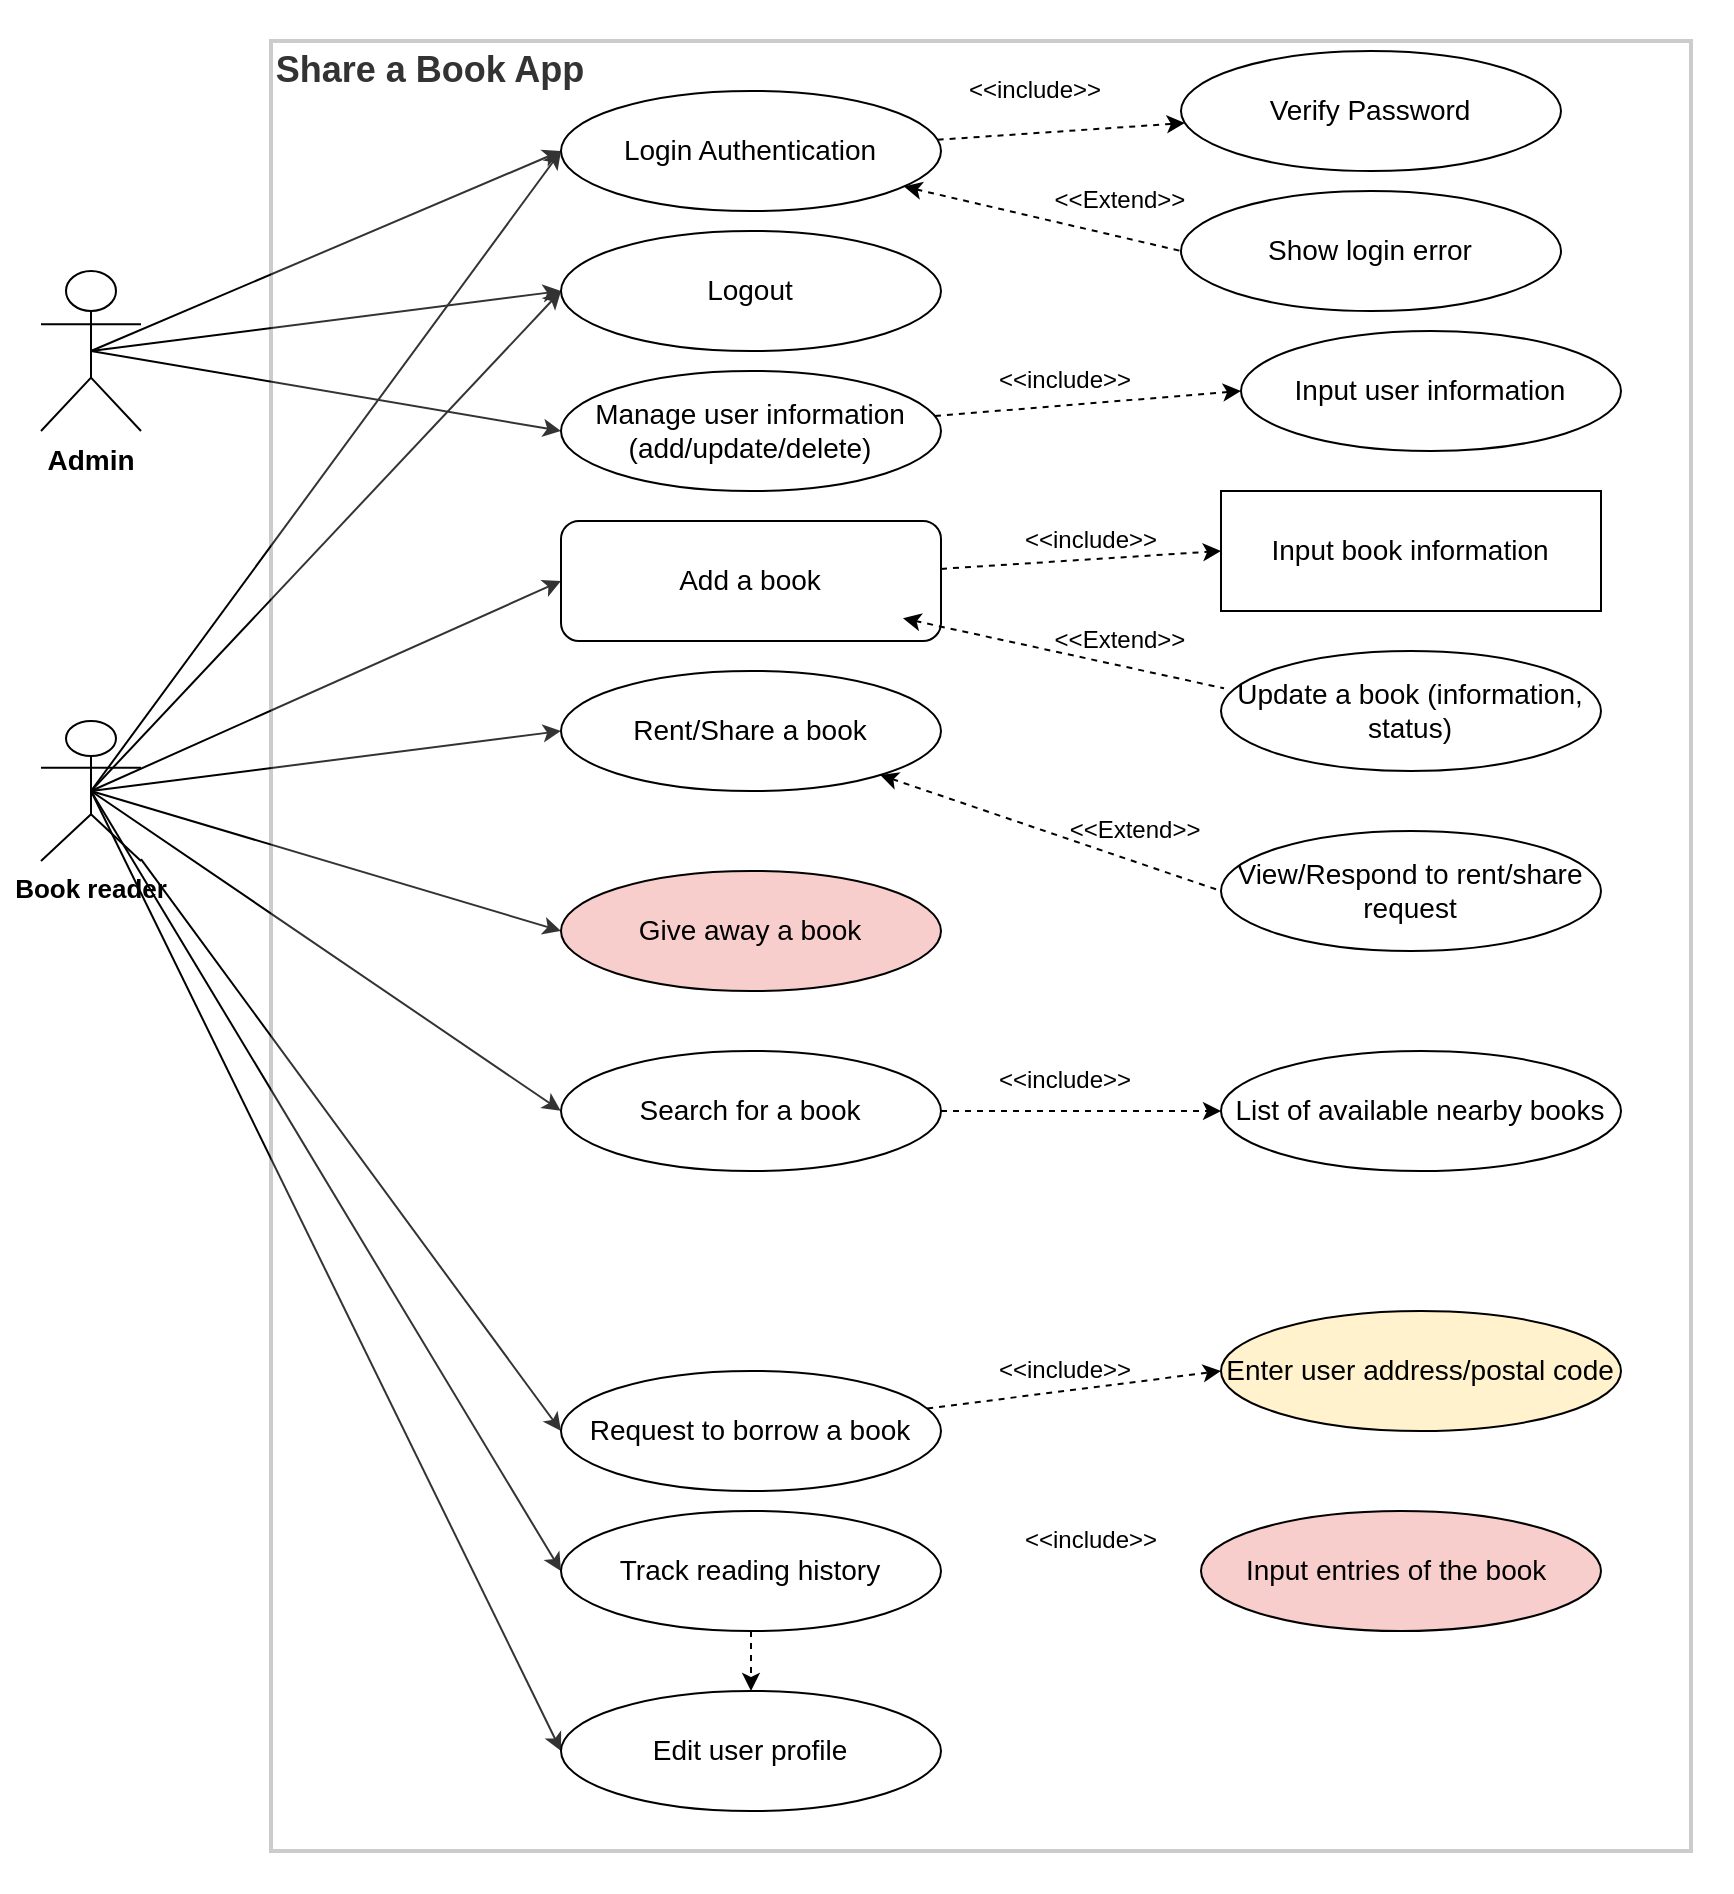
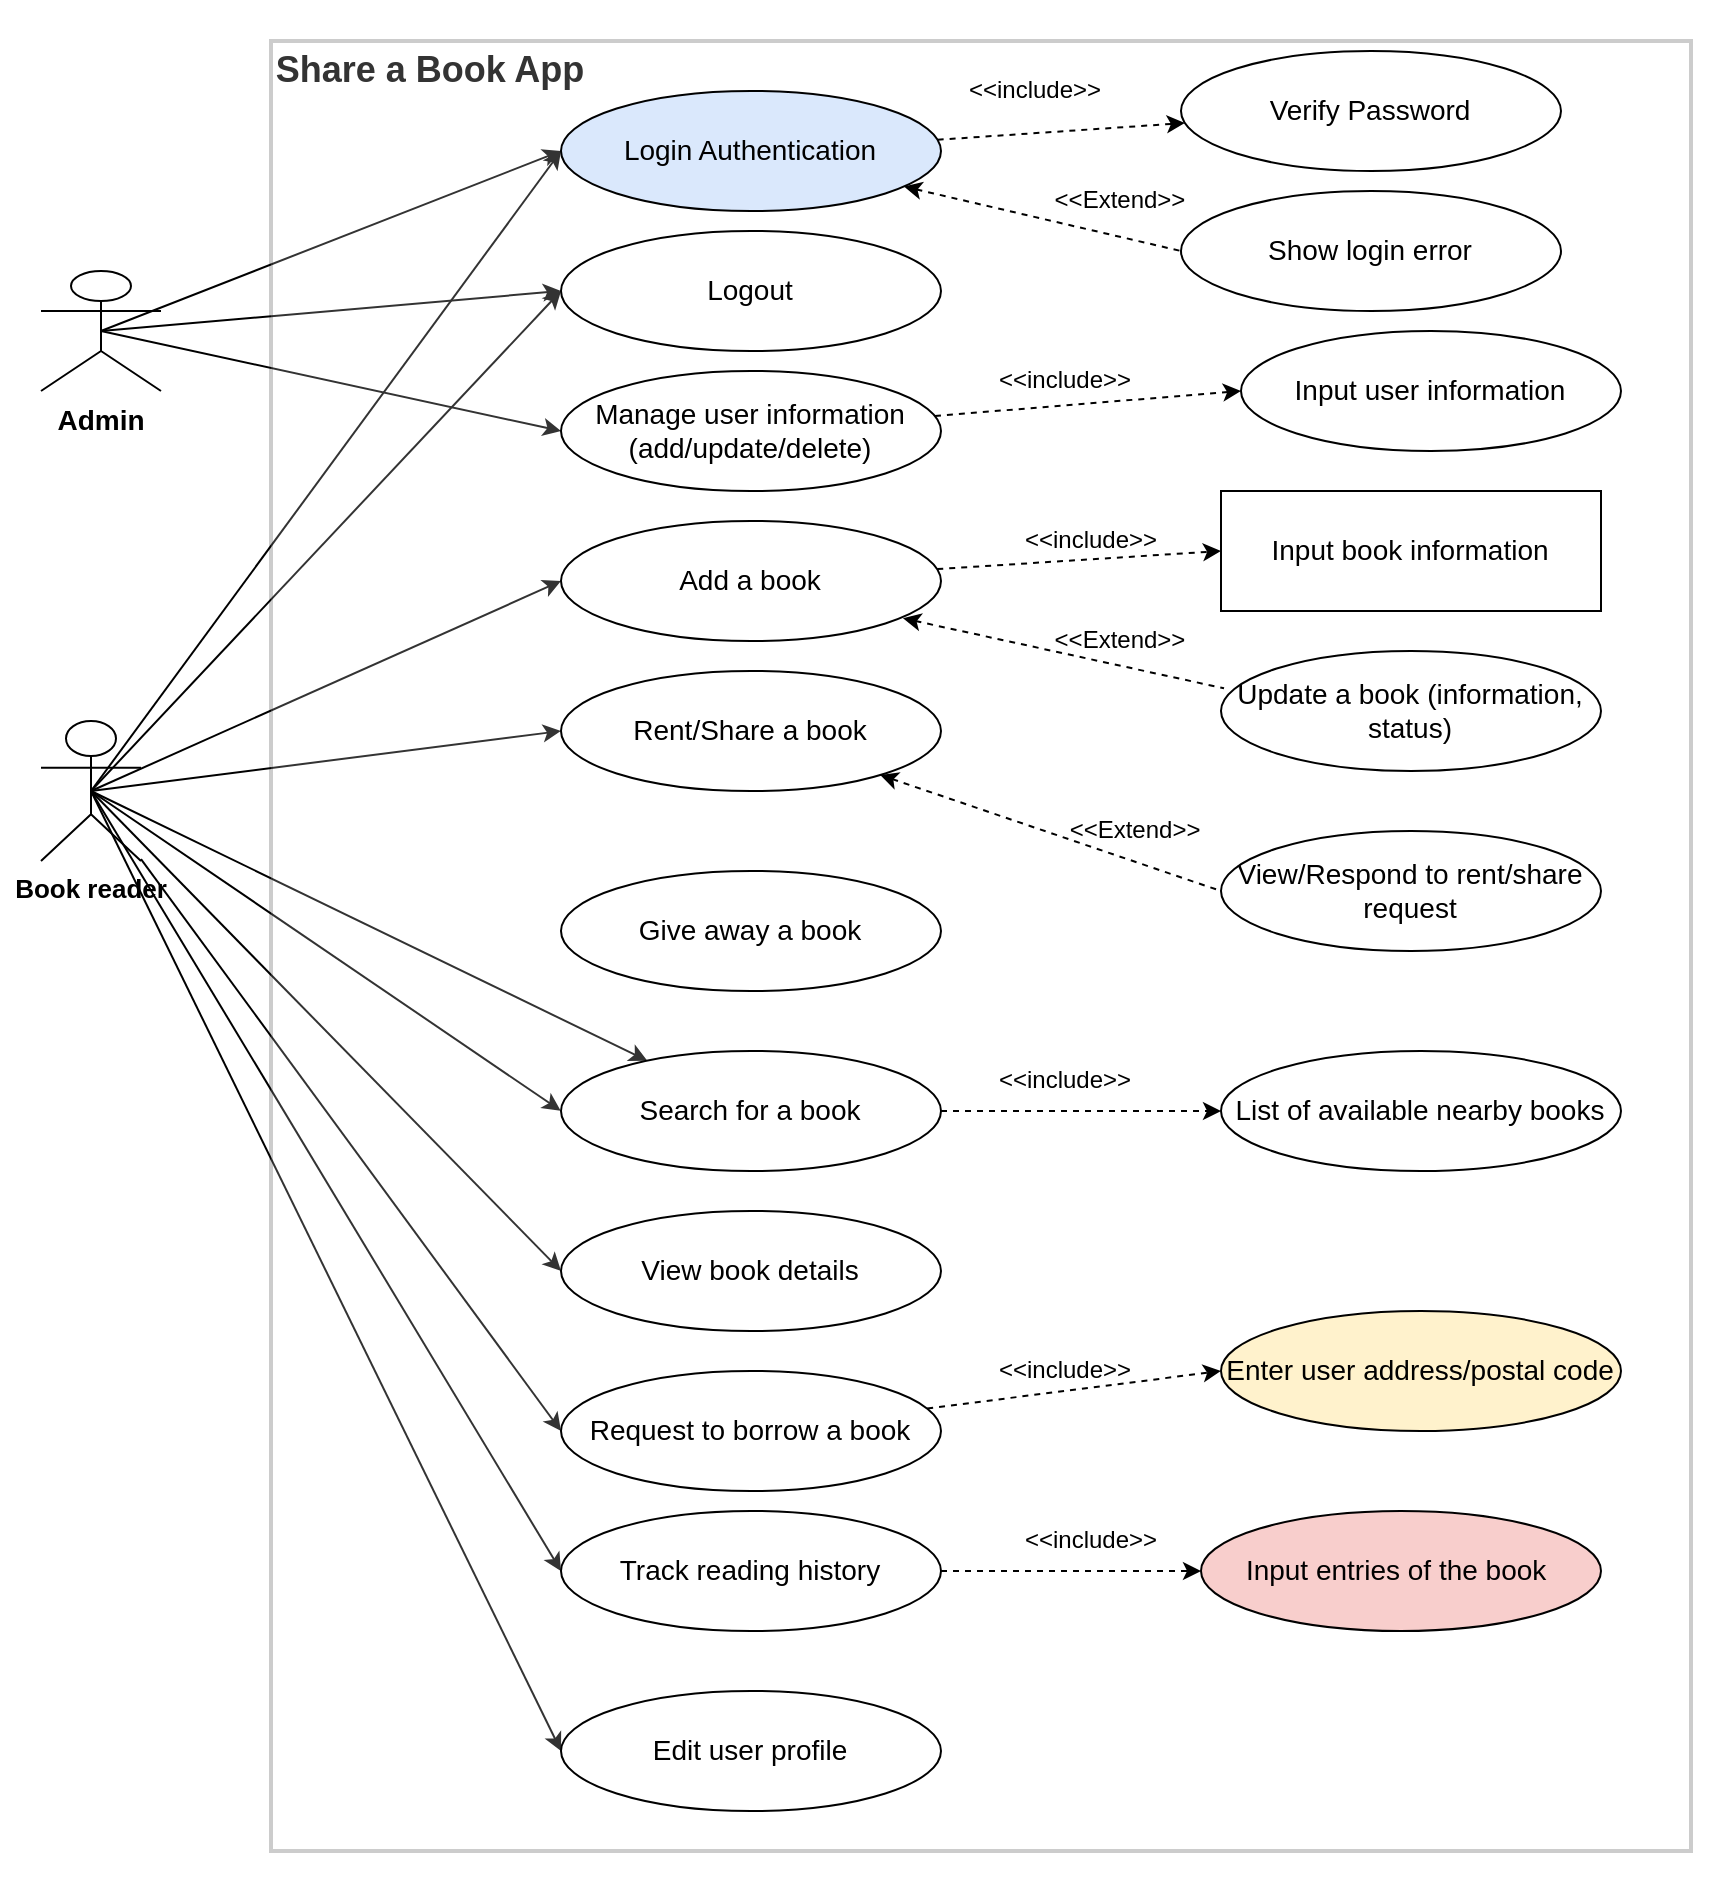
(751, 151) -> (751, 151)
(91, 351) -> (101, 331)
(751, 581) -> (751, 581)
(324, 860) -> (373, 928)
(751, 931) -> (751, 931)
none -> (328, 1033)
none -> (751, 1271)
(751, 1654) -> (1064, 1571)
